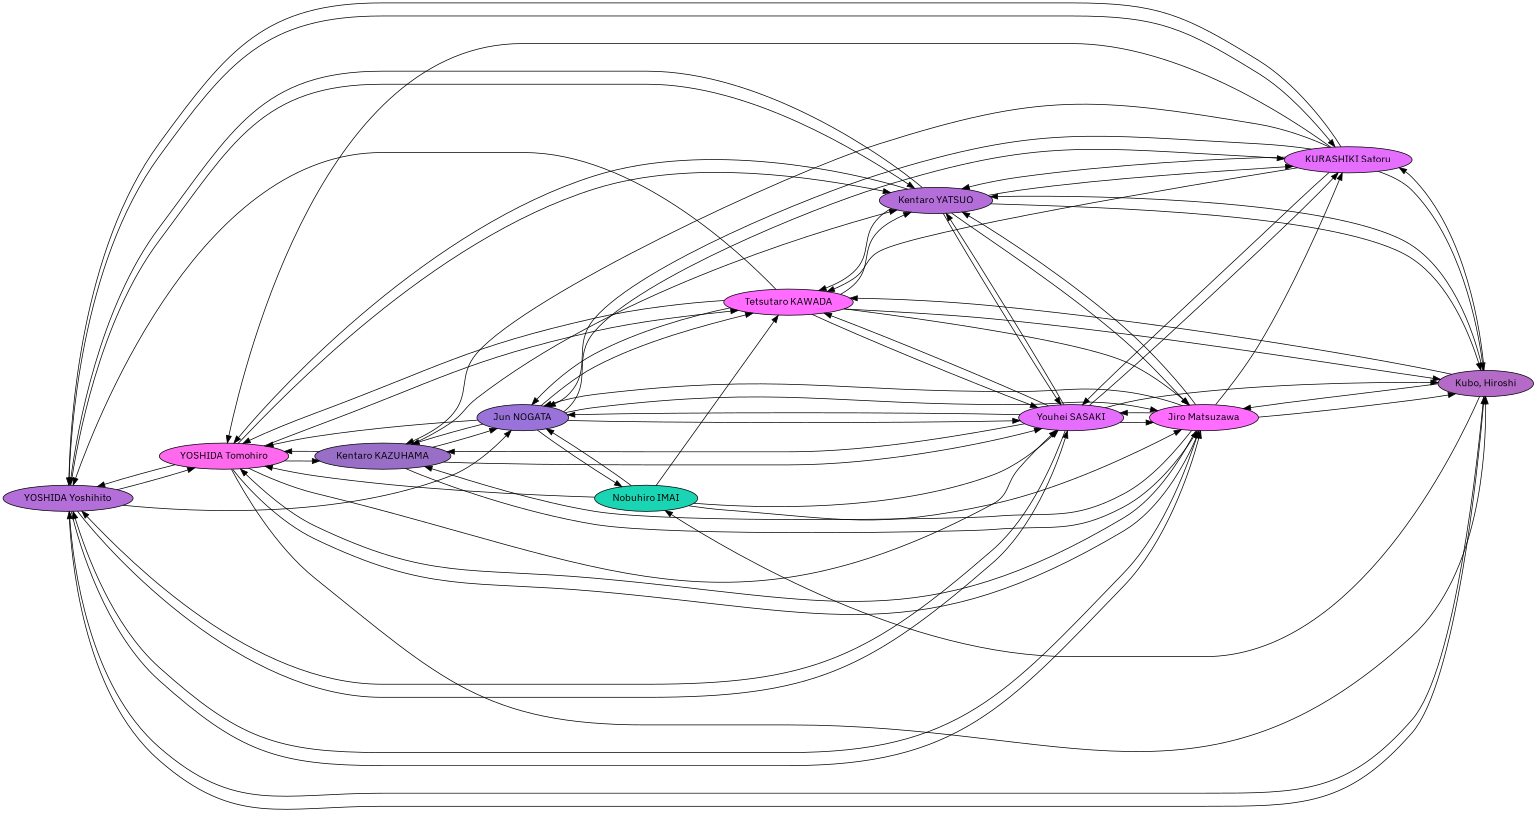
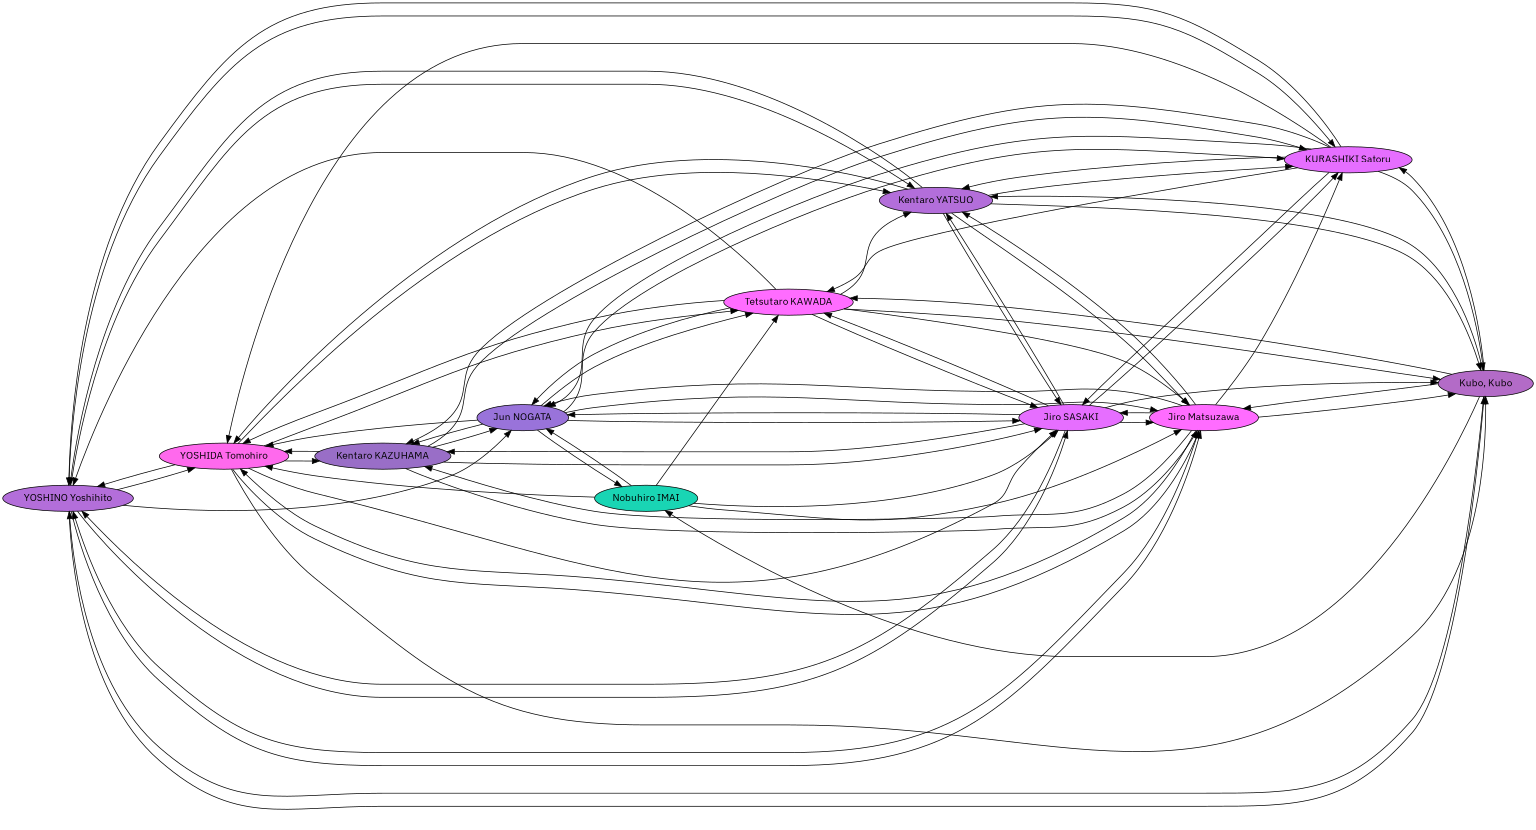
(861, 263) -> none
(638, 303) -> (797, 188)
(1486, 384) -> (1486, 384)
(1071, 418) -> (1071, 418)
(68, 498) -> (68, 498)
